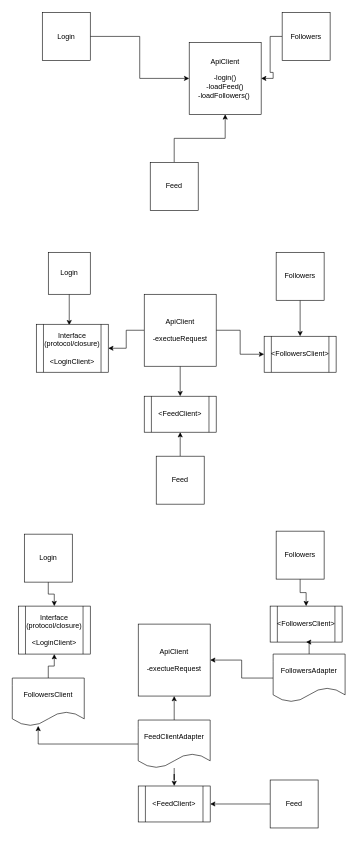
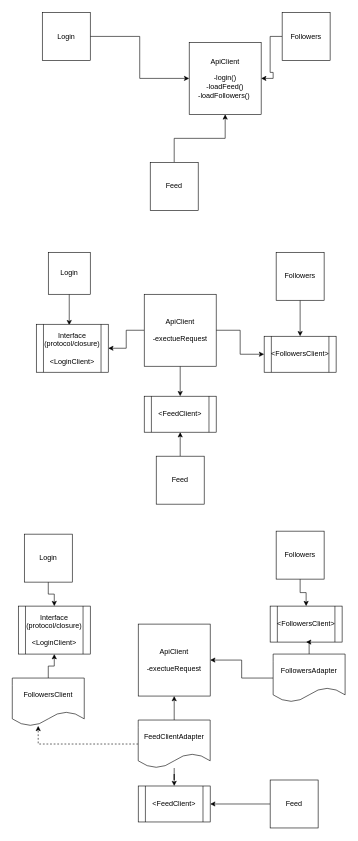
(81, 744) -> (81, 744)
